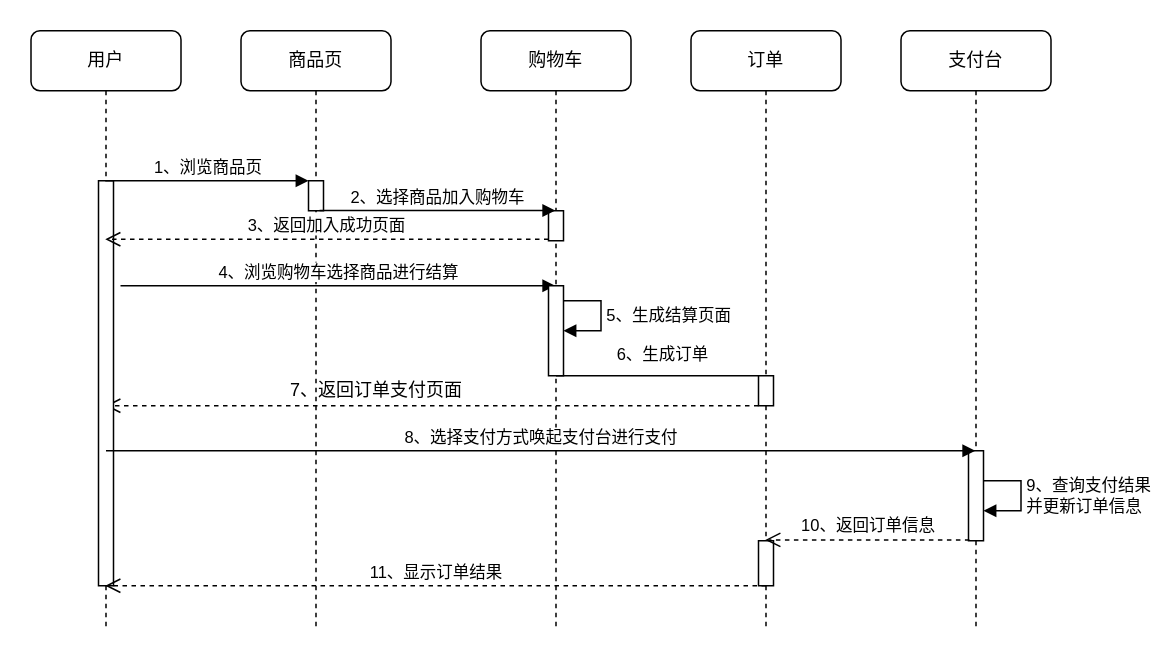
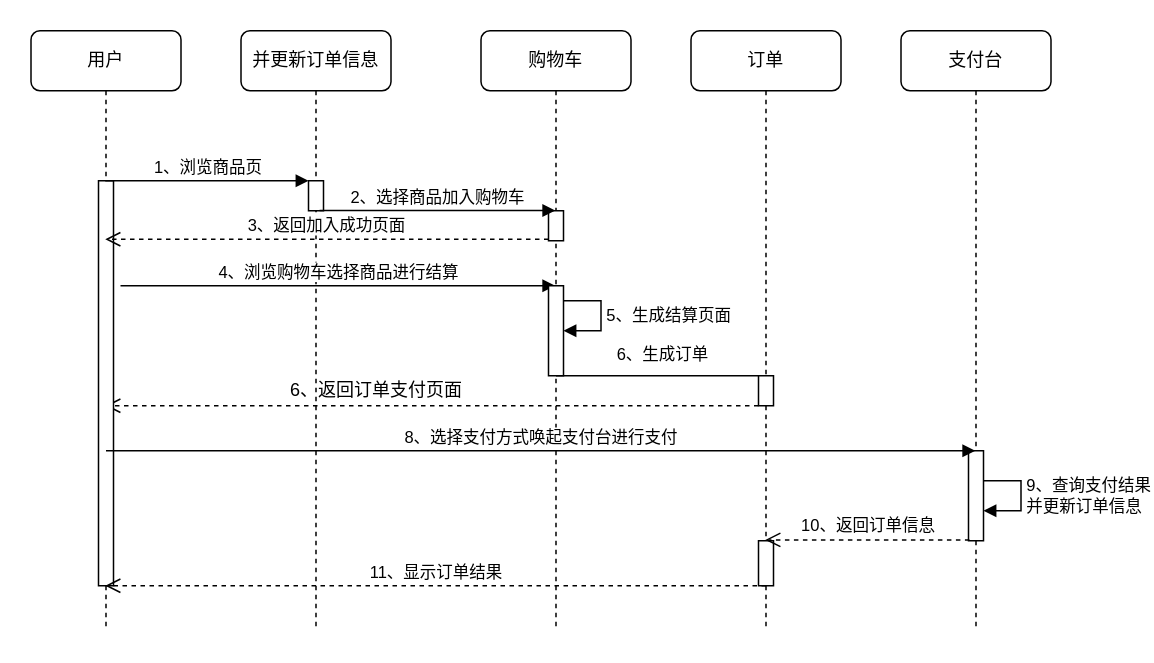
(316, 61) -> (316, 61)
(377, 391) -> (377, 391)
